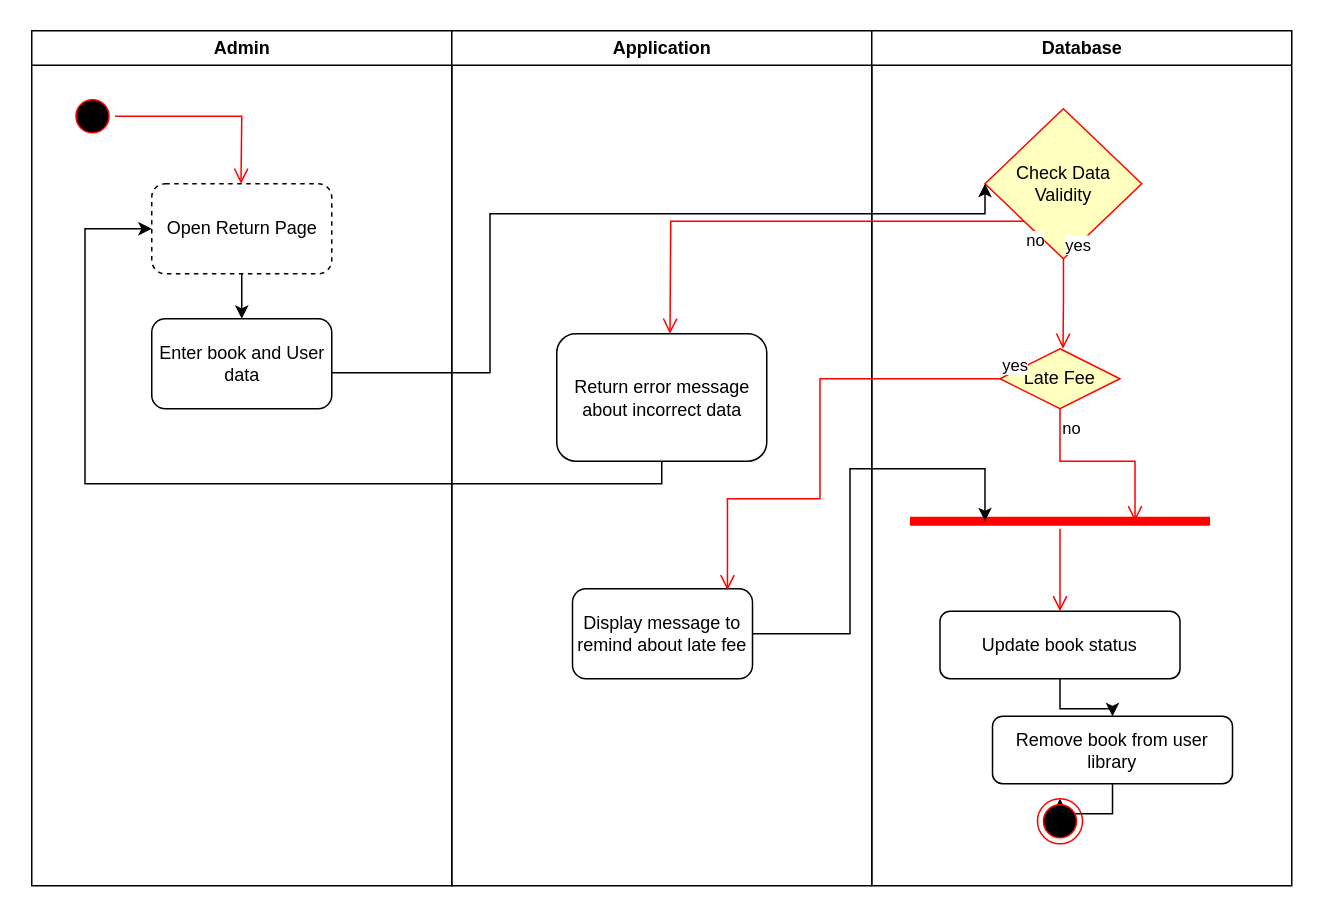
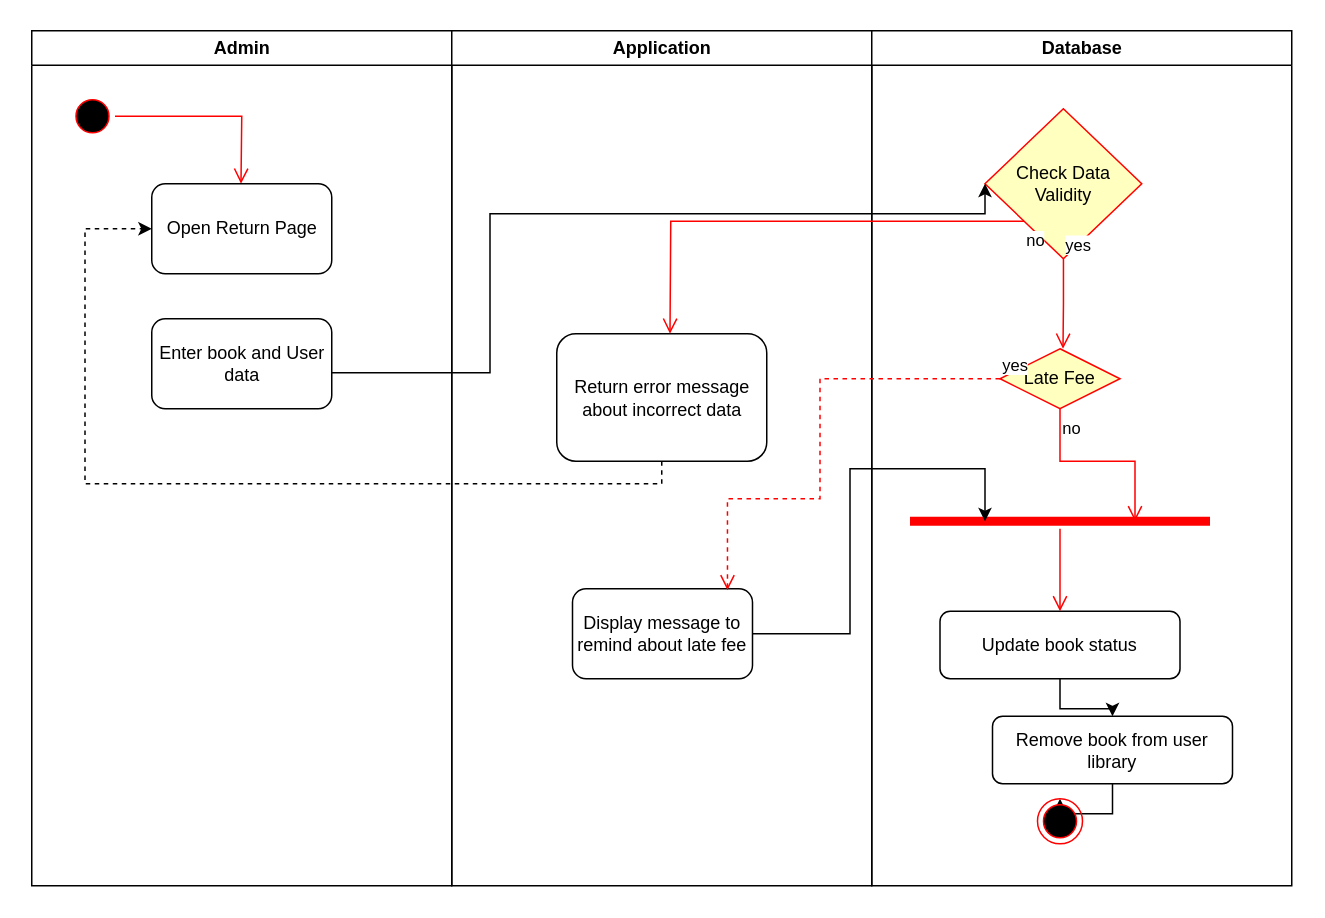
(242, 229) -> (242, 229)
(242, 302) -> none
(820, 439) -> (820, 439)
(227, 484) -> (227, 484)
